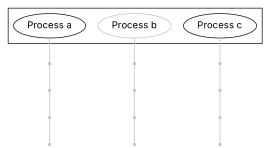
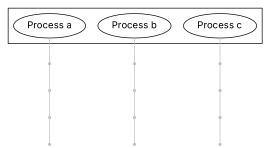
(134, 26) -> (134, 26)
